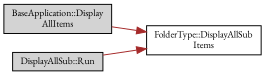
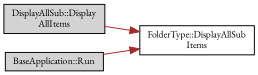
(58, 19) -> (54, 19)
(58, 62) -> (54, 62)
